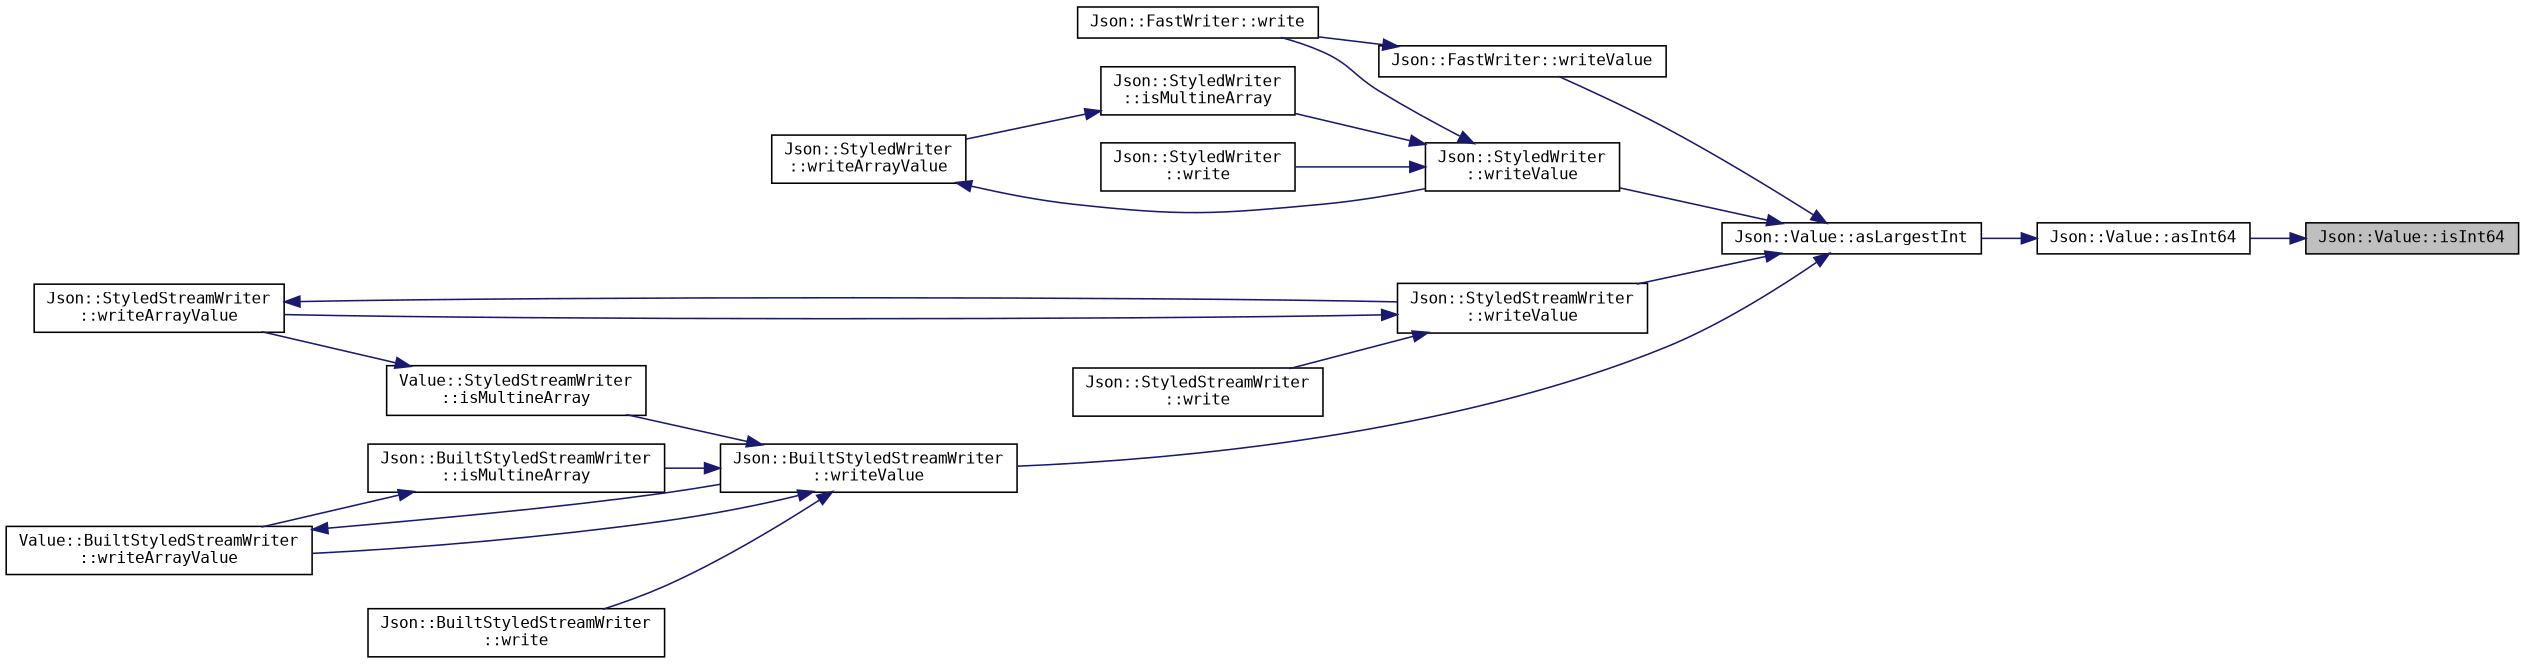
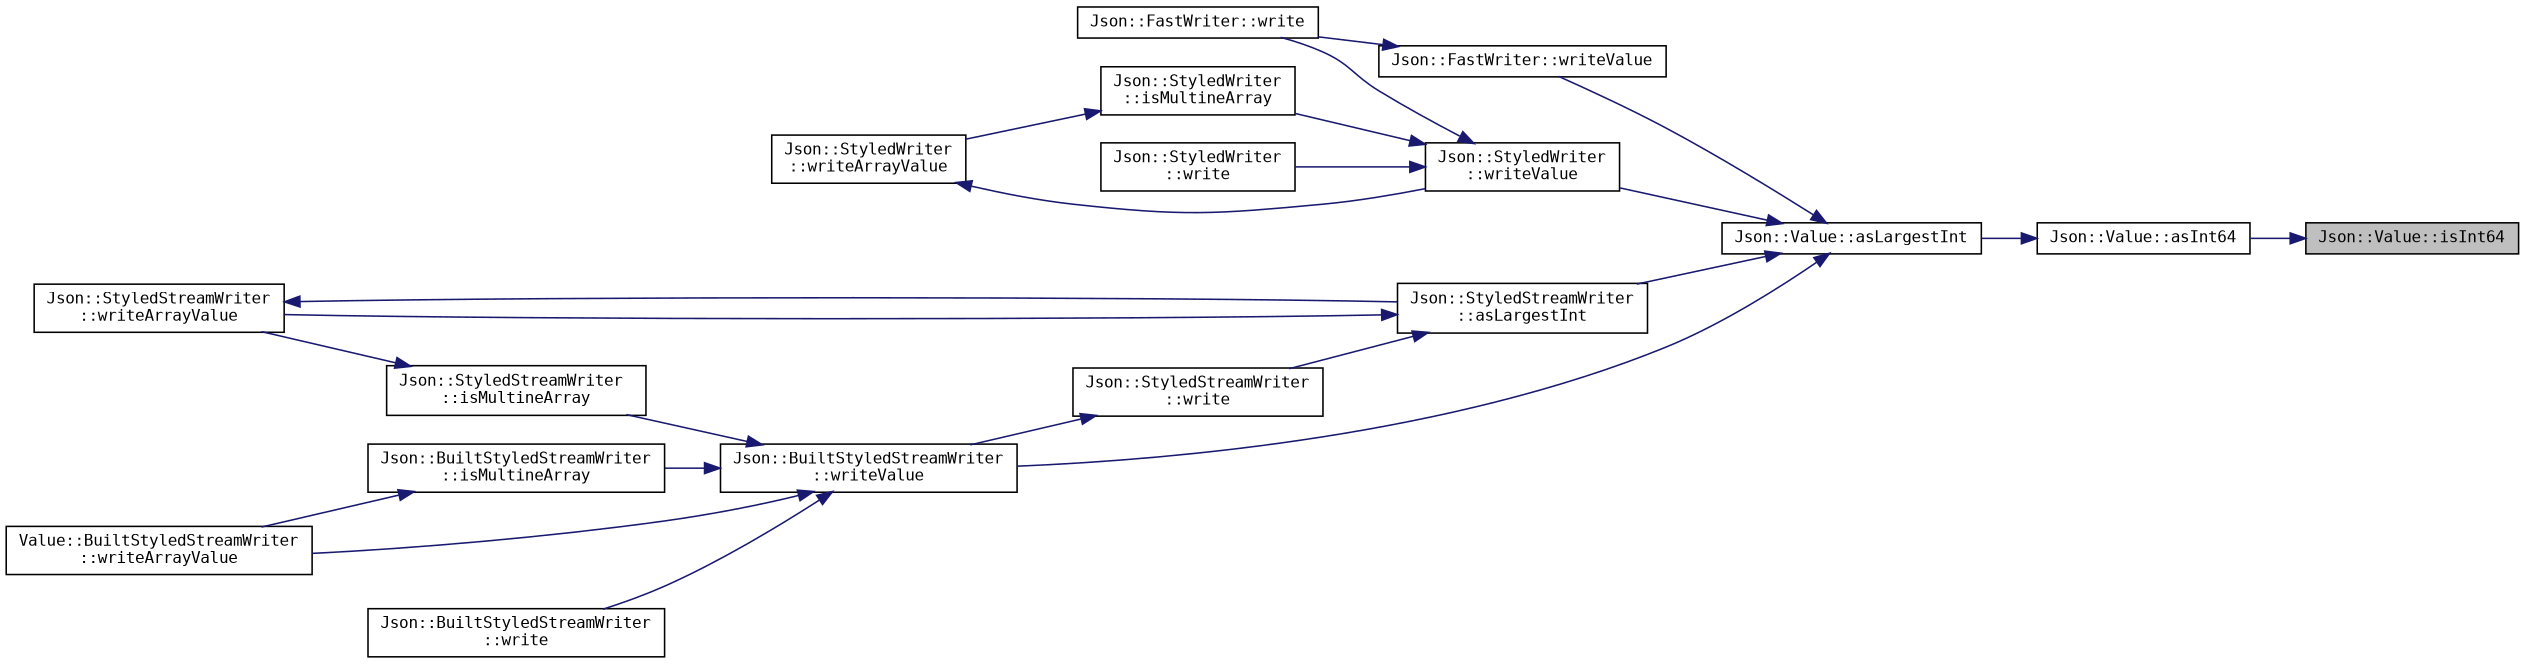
(1522, 308) -> (1522, 308)
(516, 391) -> (516, 391)
(524, 510) -> (1026, 432)
